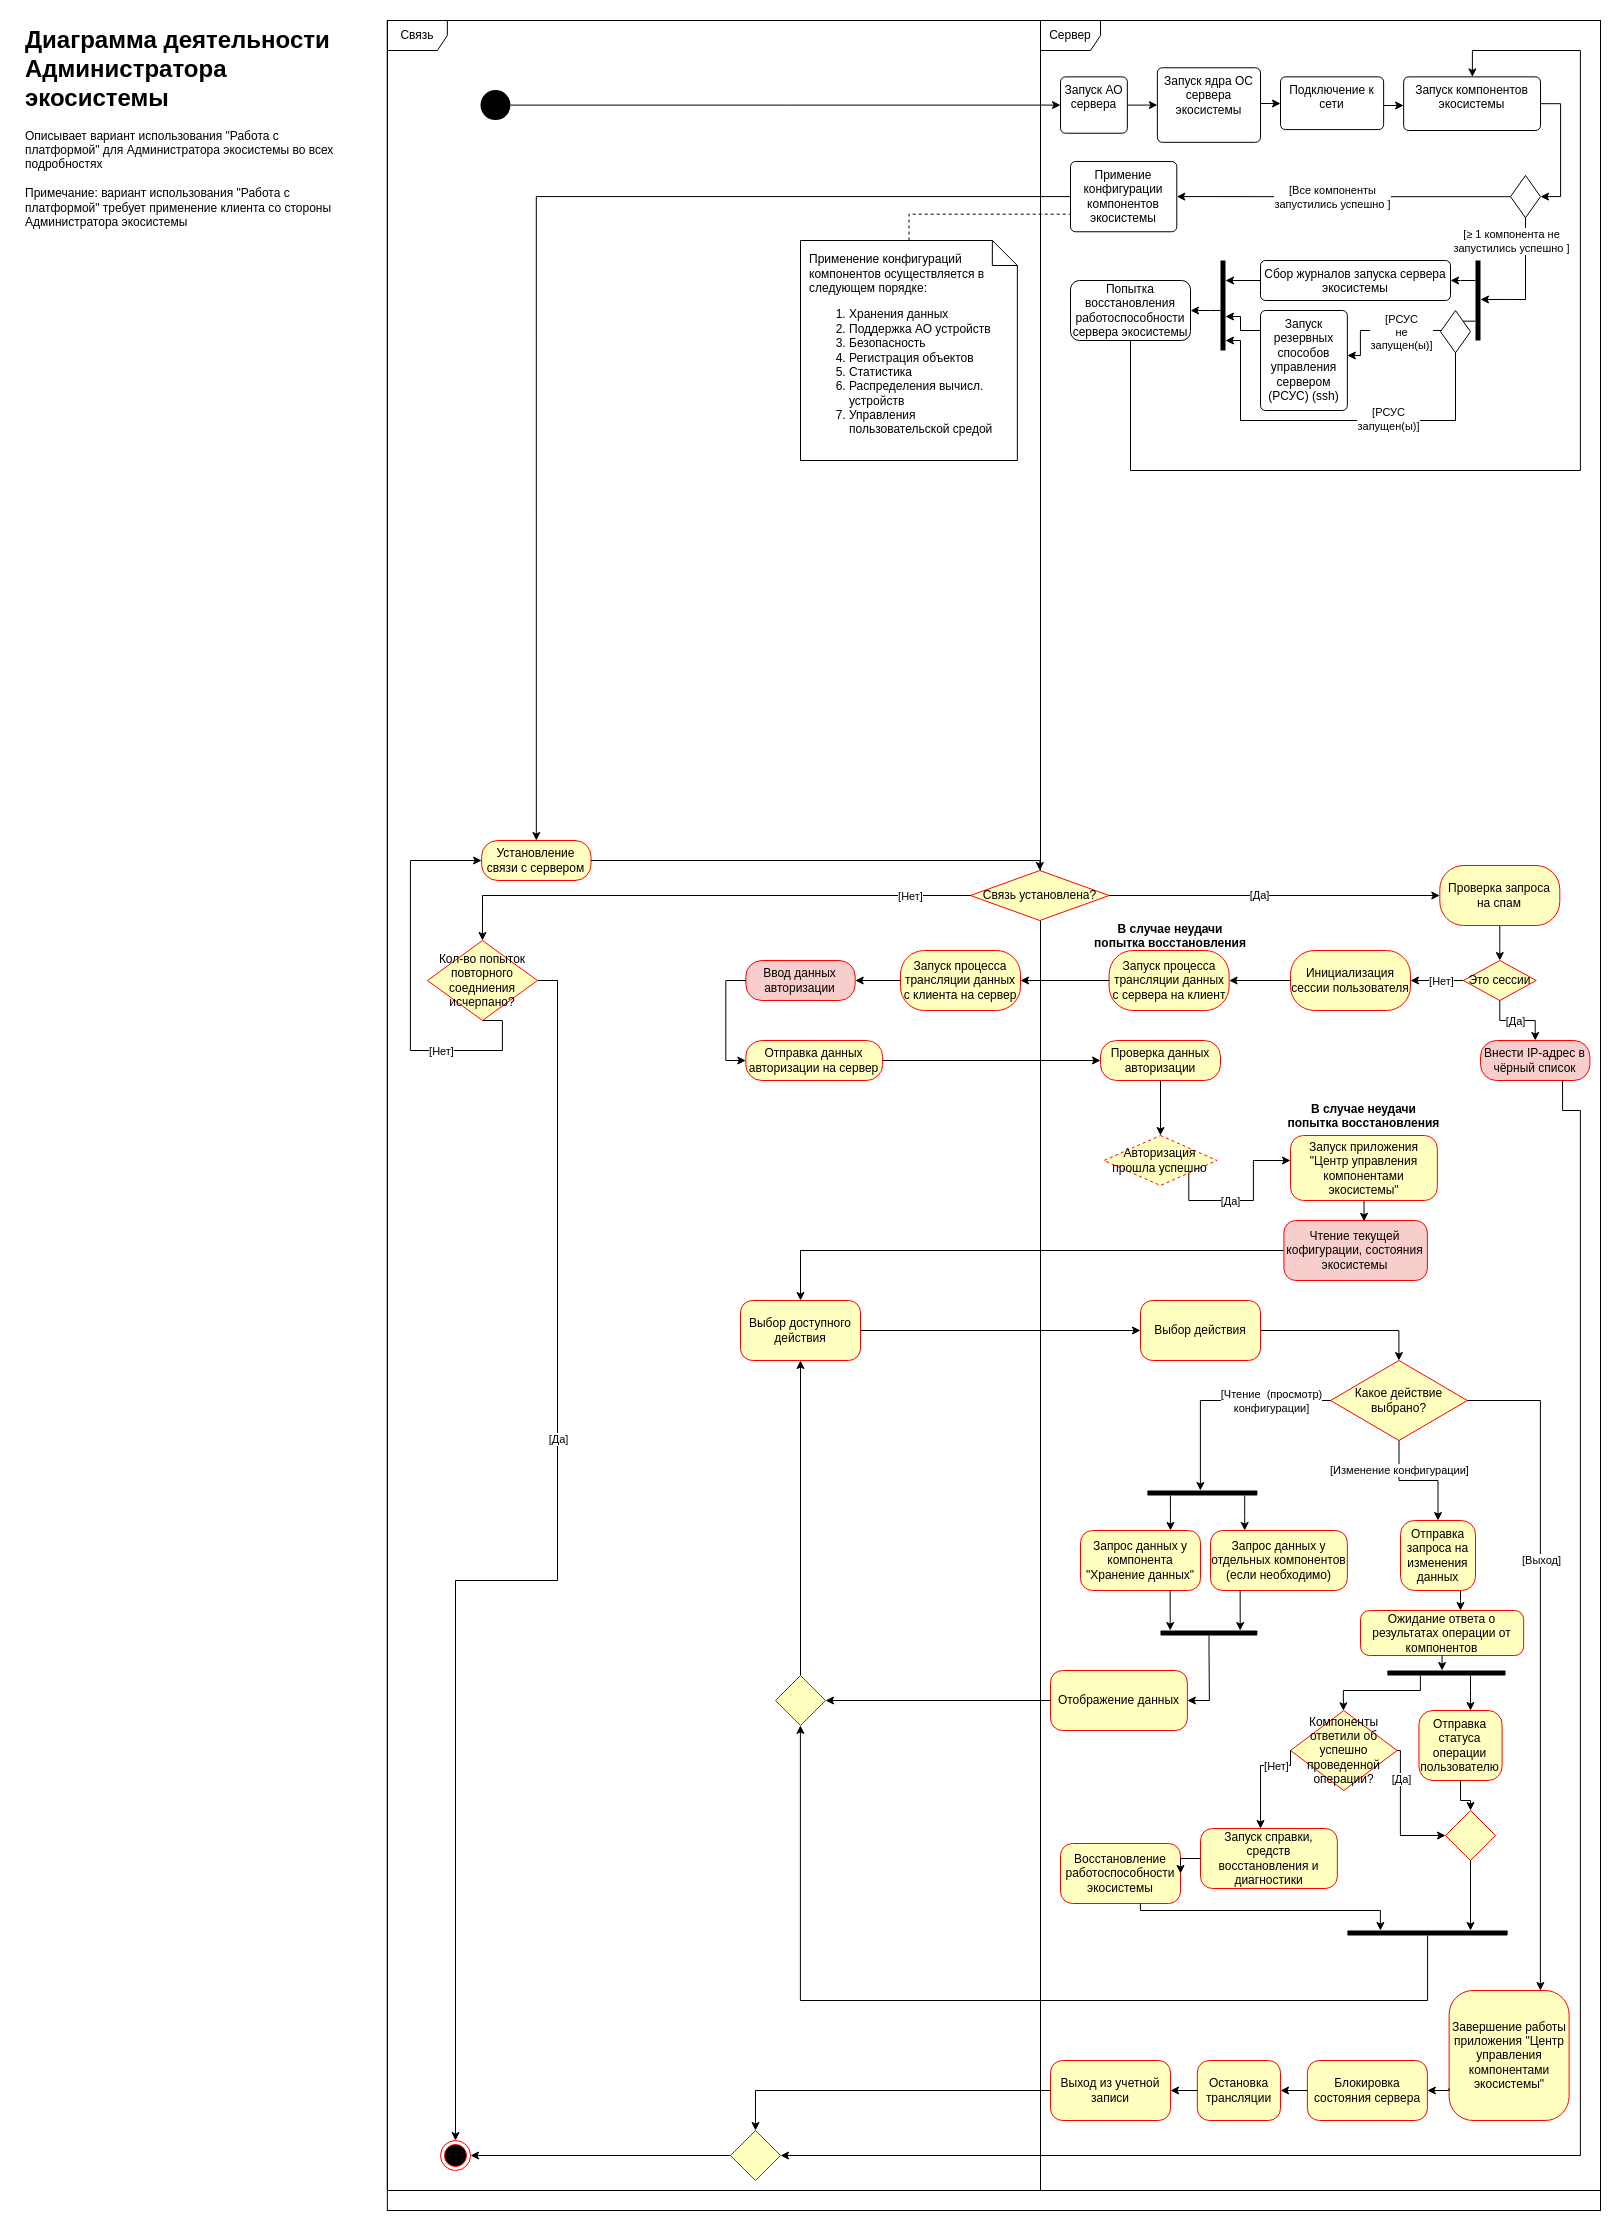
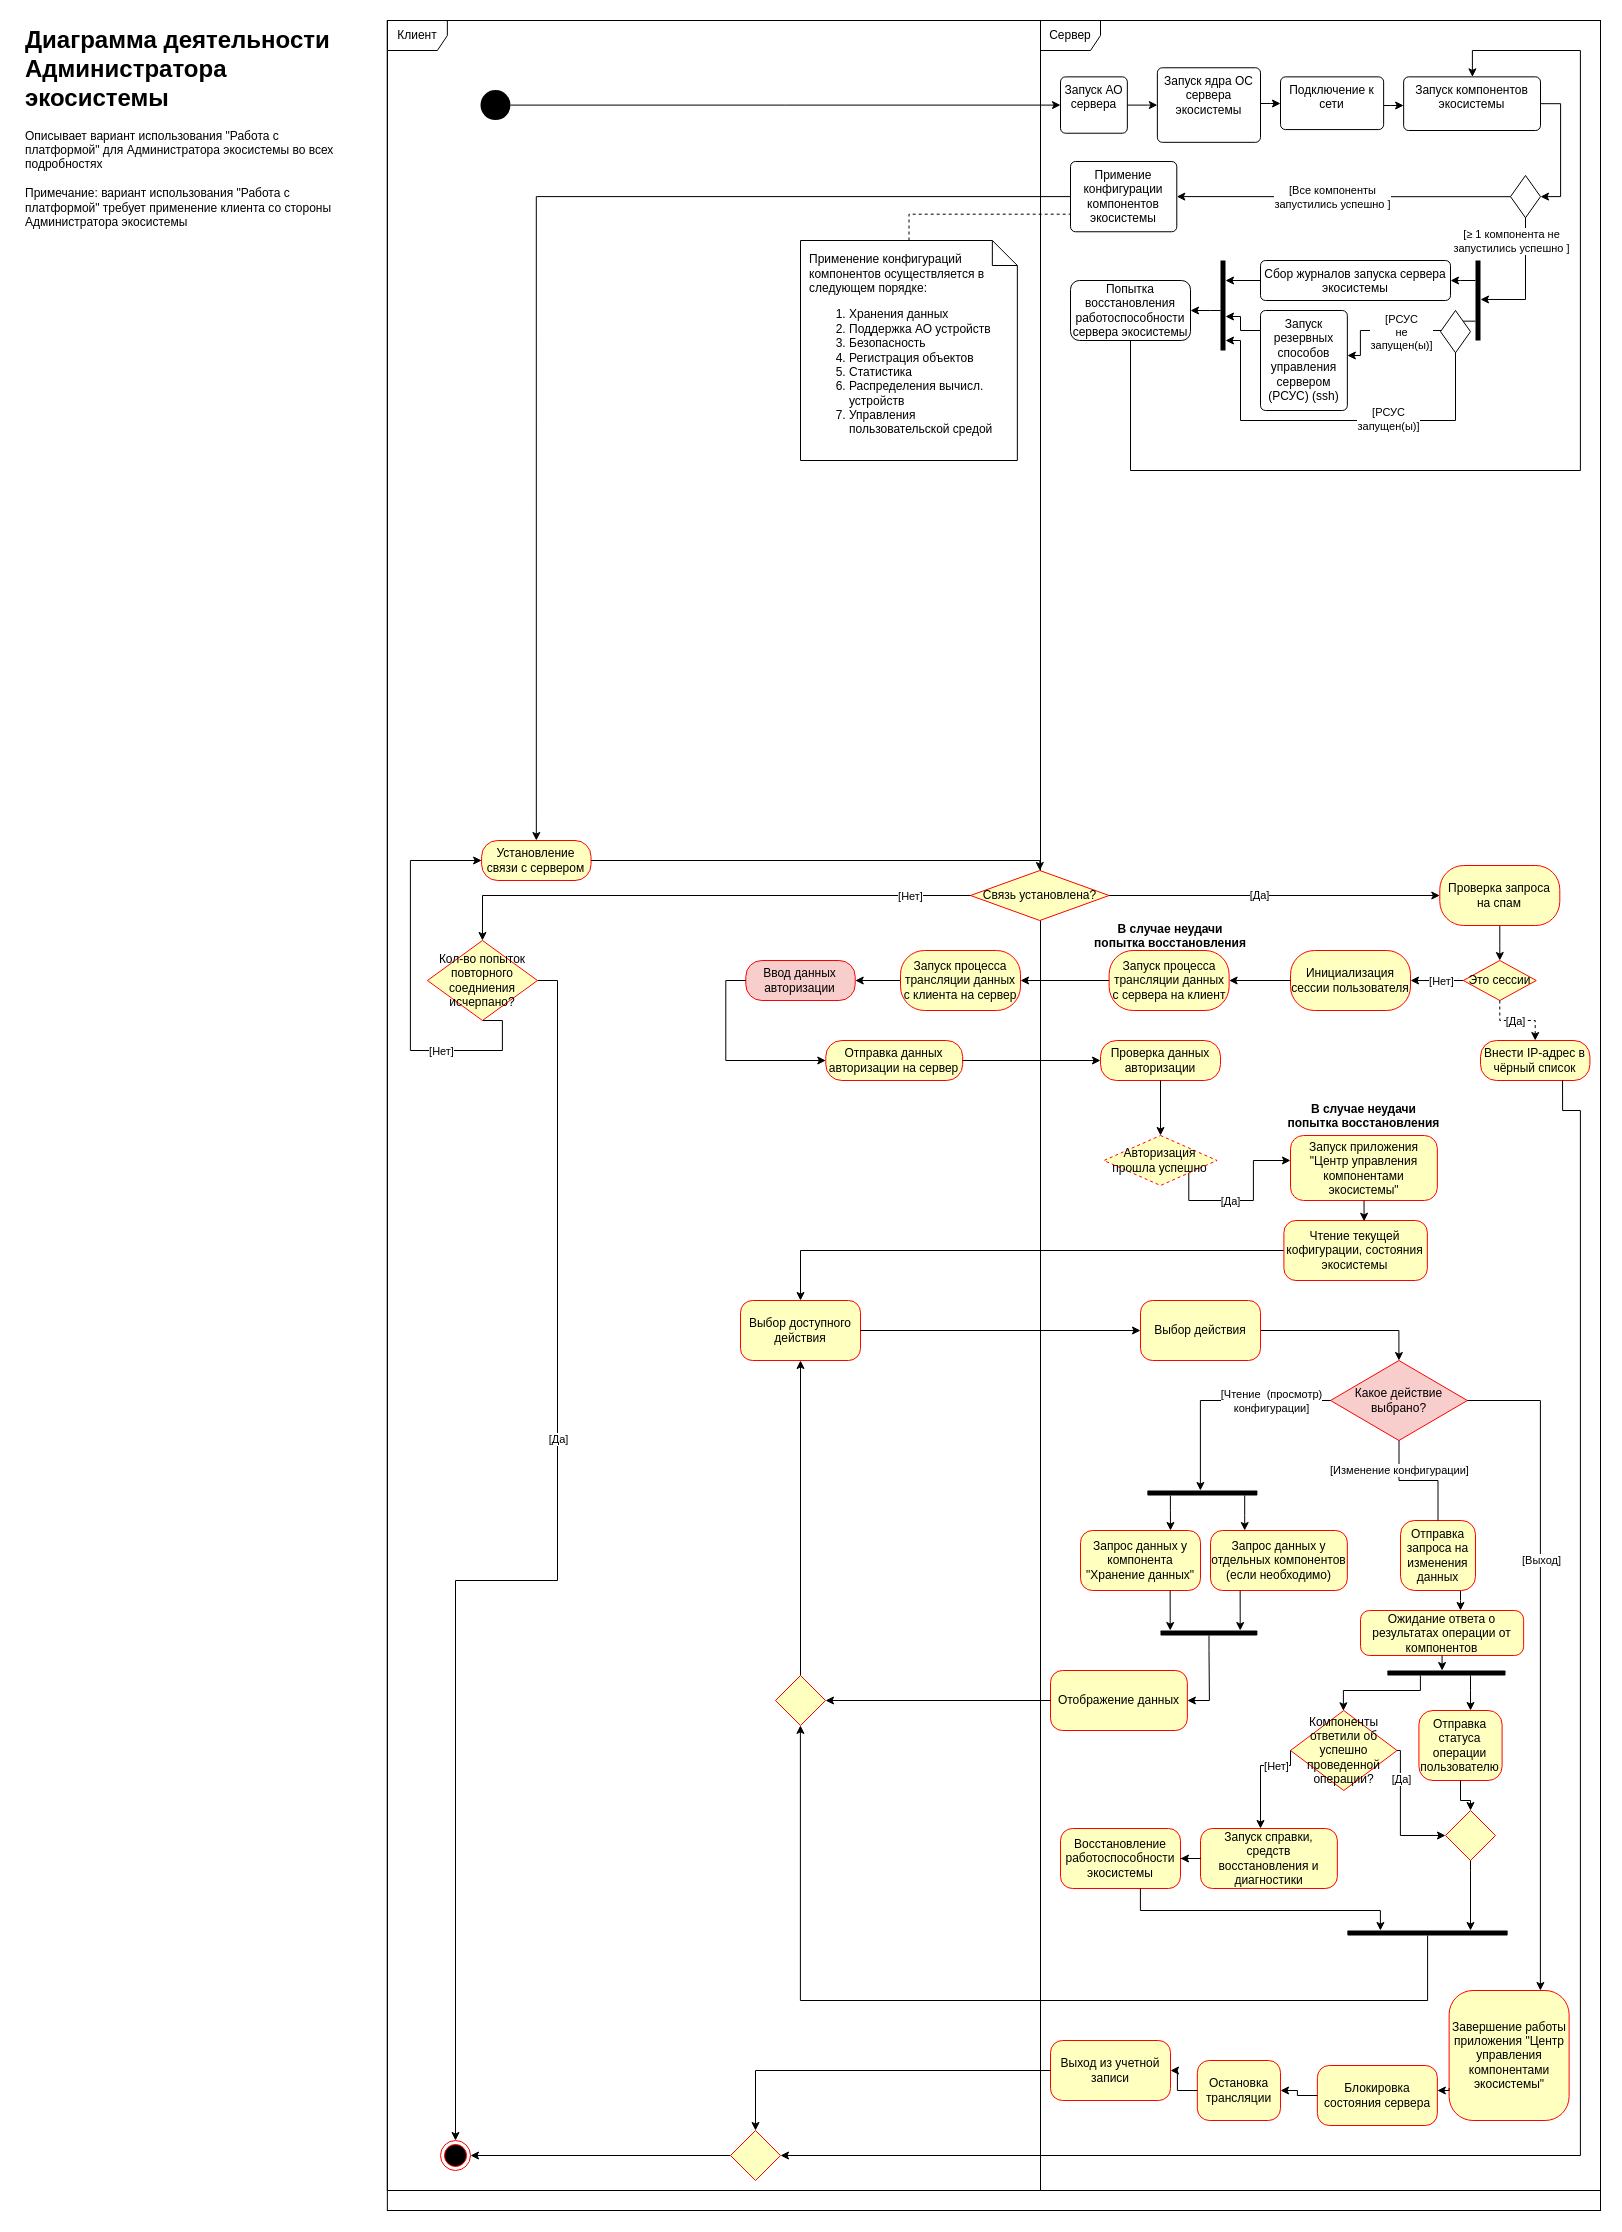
(418, 36) -> (418, 36)
(1500, 1014) -> (1500, 1014)
(814, 1061) -> (894, 1061)
(1535, 1061) -> (1535, 1061)
(1356, 1251) -> (1356, 1251)
(1399, 1401) -> (1399, 1401)
(1438, 1512) -> (1438, 1514)
(1121, 1874) -> (1121, 1859)
(1111, 2091) -> (1111, 2071)
(1367, 2091) -> (1377, 2096)
